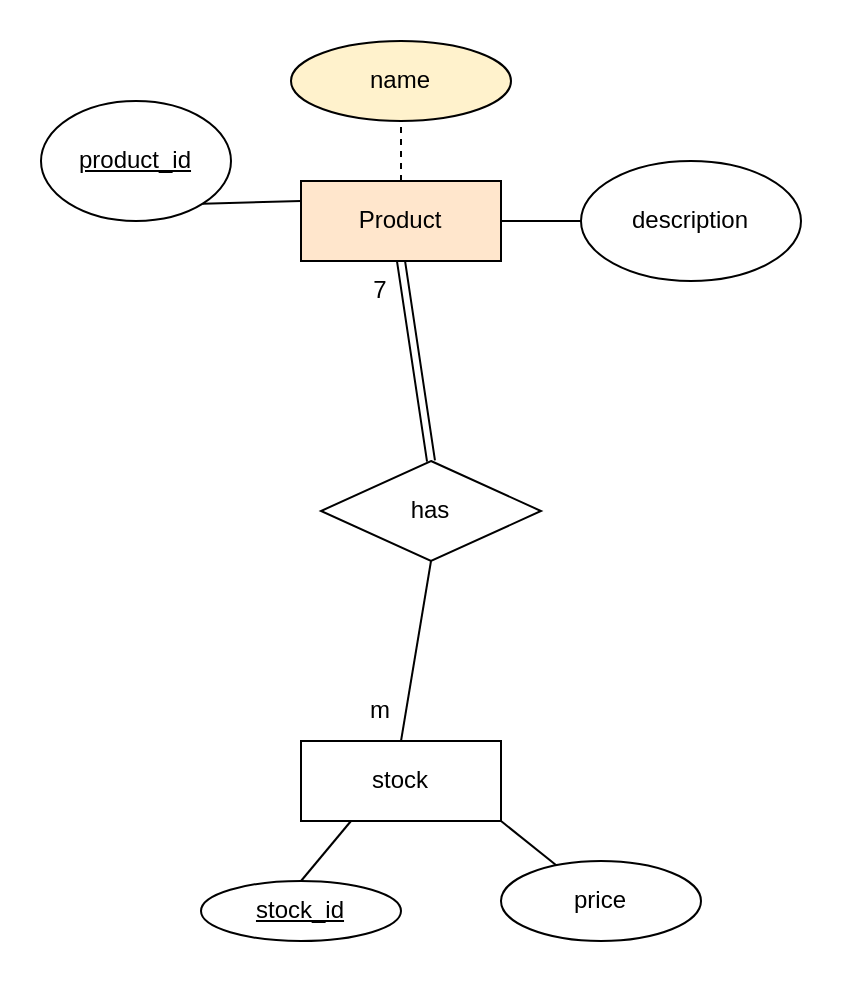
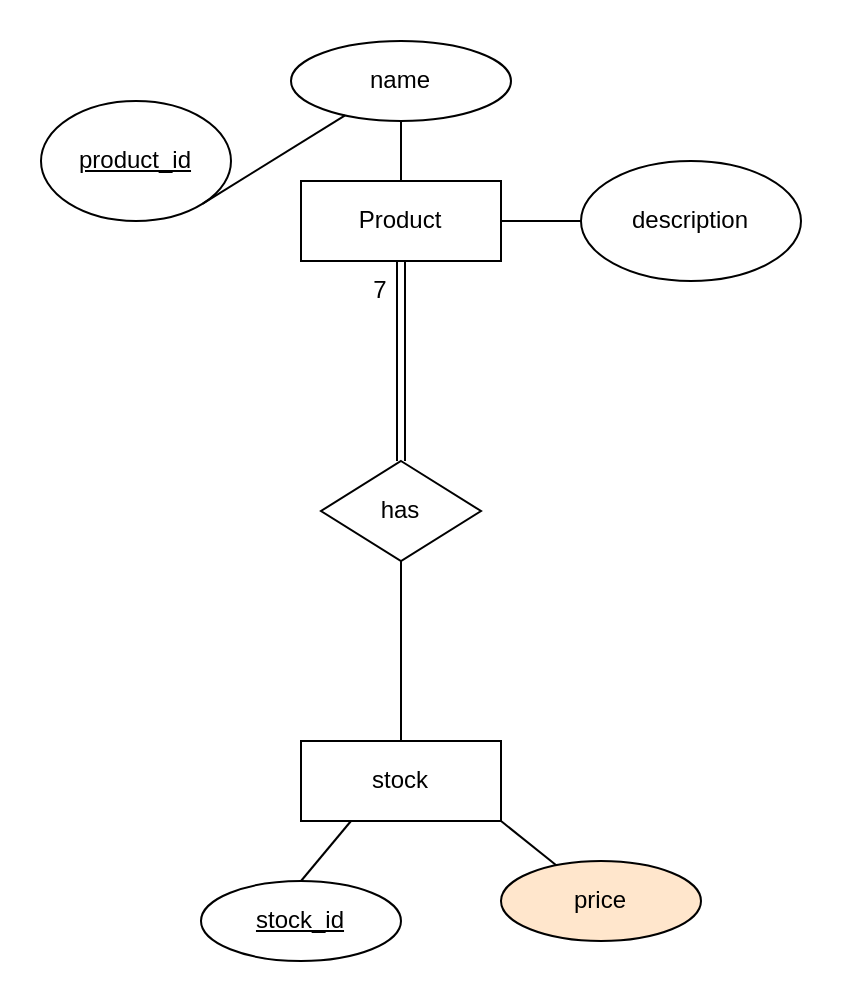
(401, 81) -> (401, 81)
(401, 149) -> (401, 149)
(252, 202) -> (274, 160)
(401, 221) -> (401, 221)
(431, 511) -> (401, 511)
(381, 711) -> none
(601, 901) -> (601, 901)
(301, 911) -> (301, 921)
